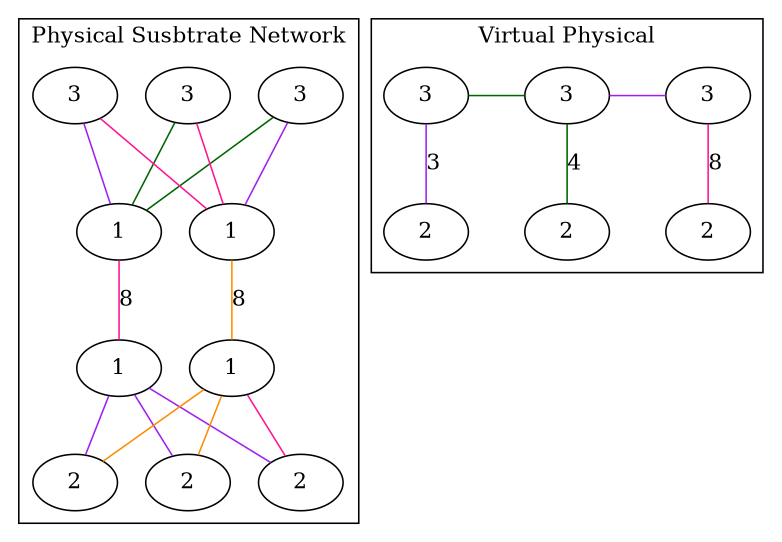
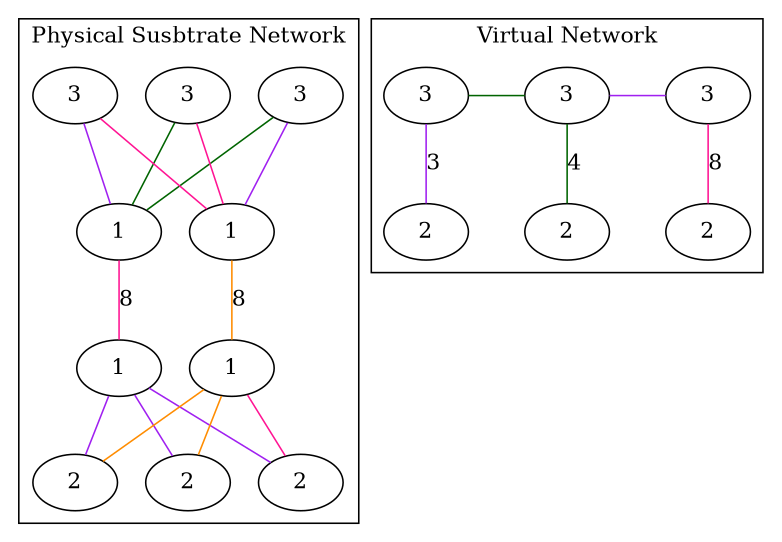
(567, 37) -> (567, 37)
